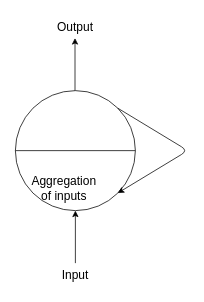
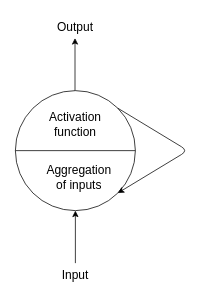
none -> (75, 124)
(64, 188) -> (79, 177)
